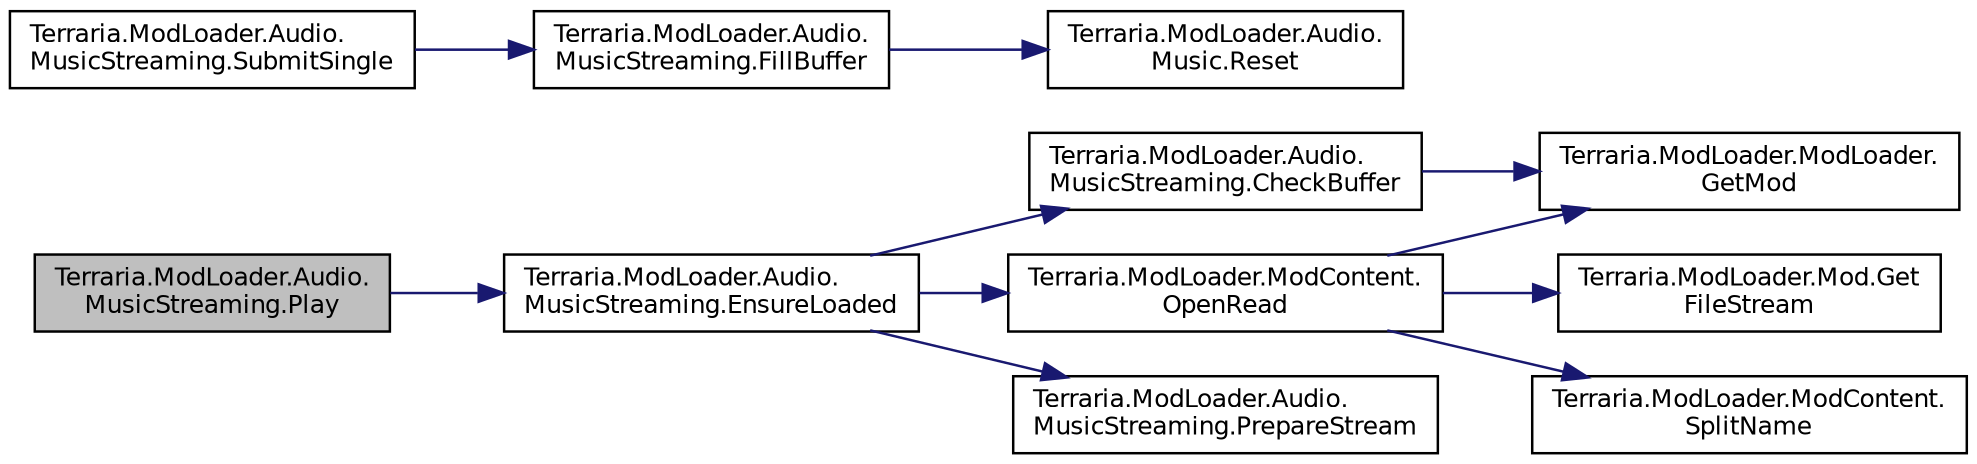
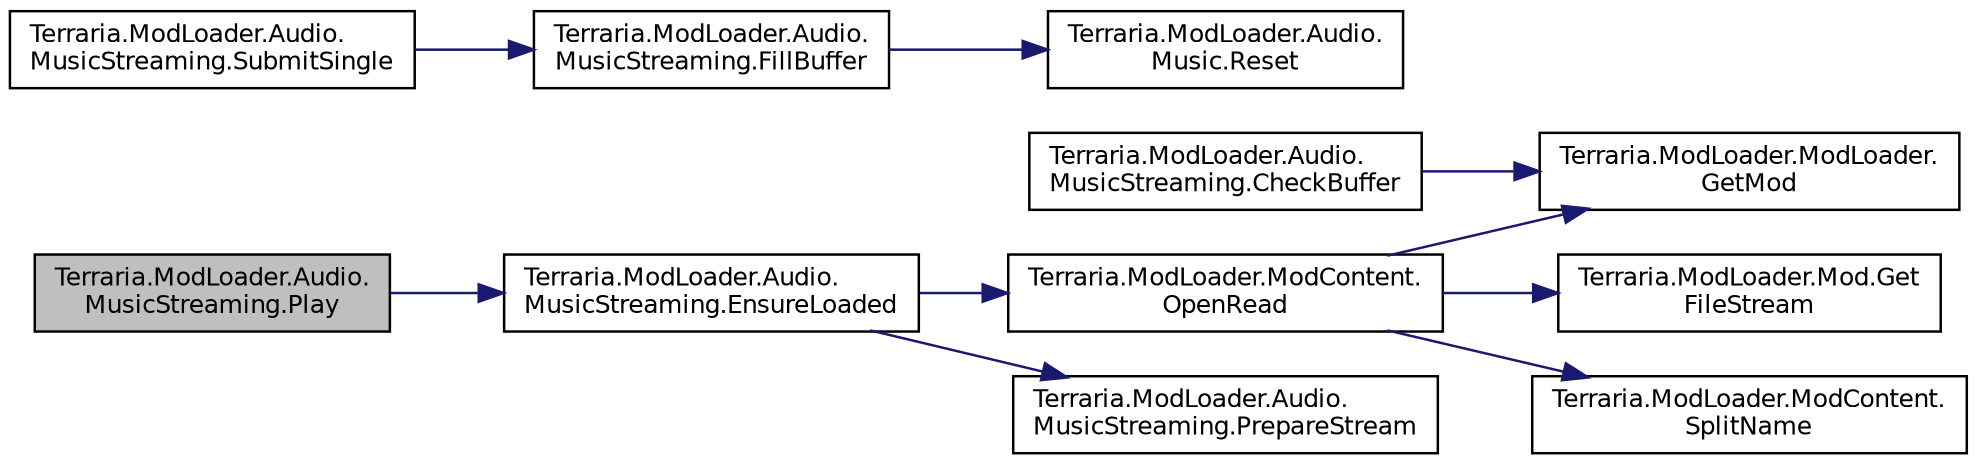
(956, 235) -> none
